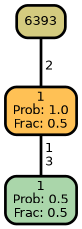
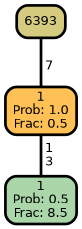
(47, 66) -> (47, 66)
(41, 200) -> (41, 200)
